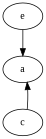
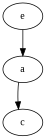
(28, 100) -> (18, 92)
